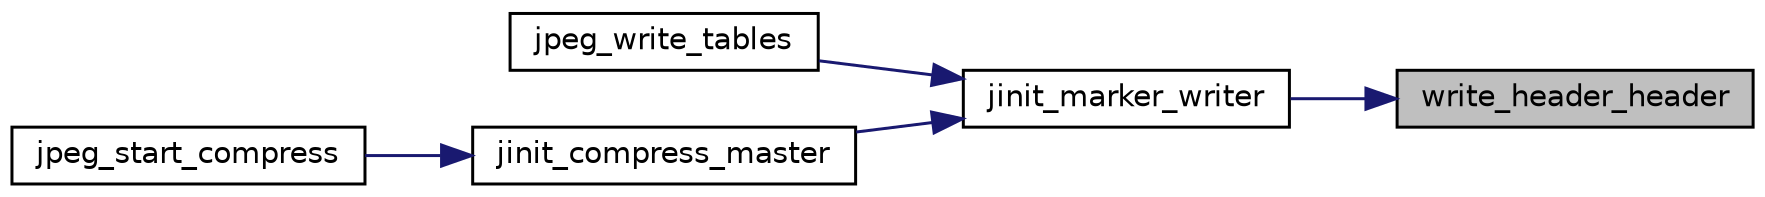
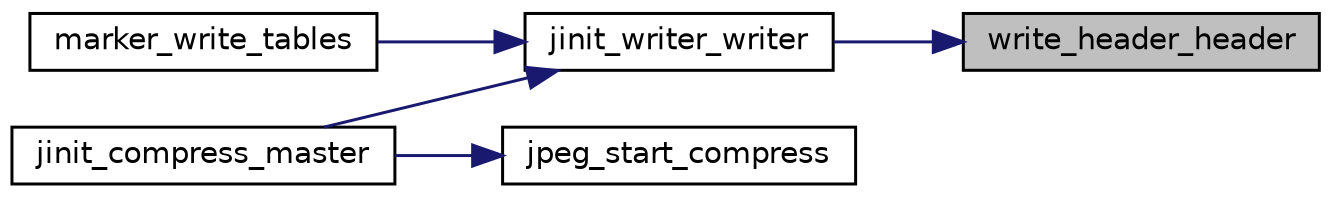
(664, 42) -> (203, 42)
(1126, 99) -> (679, 42)
(403, 156) -> (434, 156)
